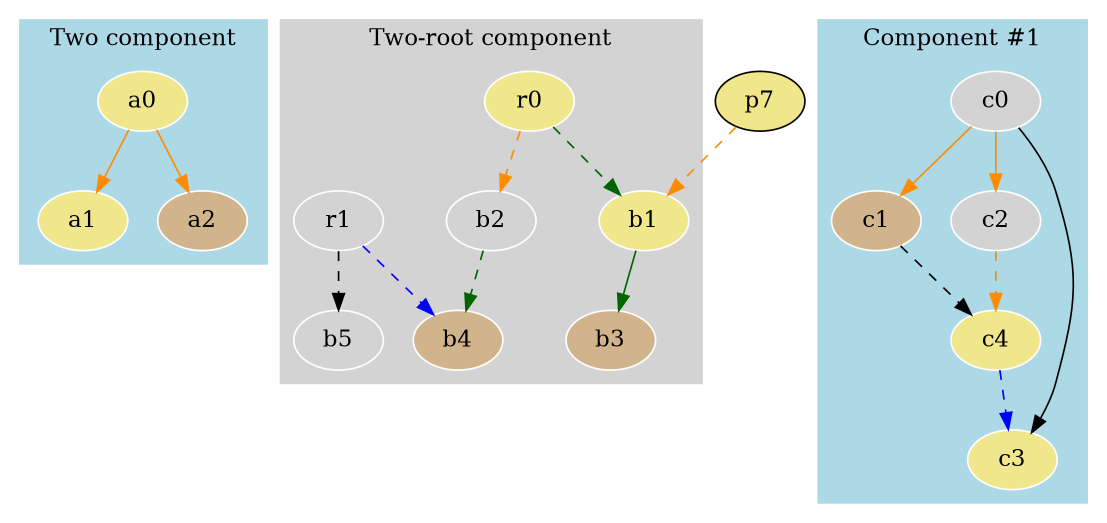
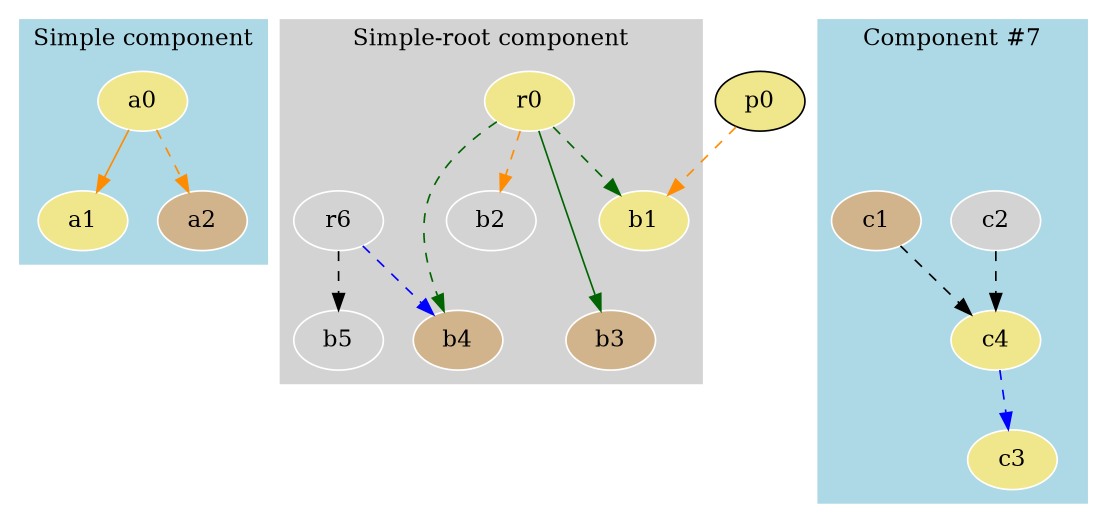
(144, 39) -> (144, 39)
(491, 39) -> (491, 39)
(953, 39) -> (953, 39)
(760, 101) -> (760, 101)
(996, 101) -> none
(169, 154) -> (169, 154)
(339, 221) -> (339, 221)
(477, 272) -> (430, 196)
(630, 272) -> (567, 213)
(996, 272) -> (996, 272)
